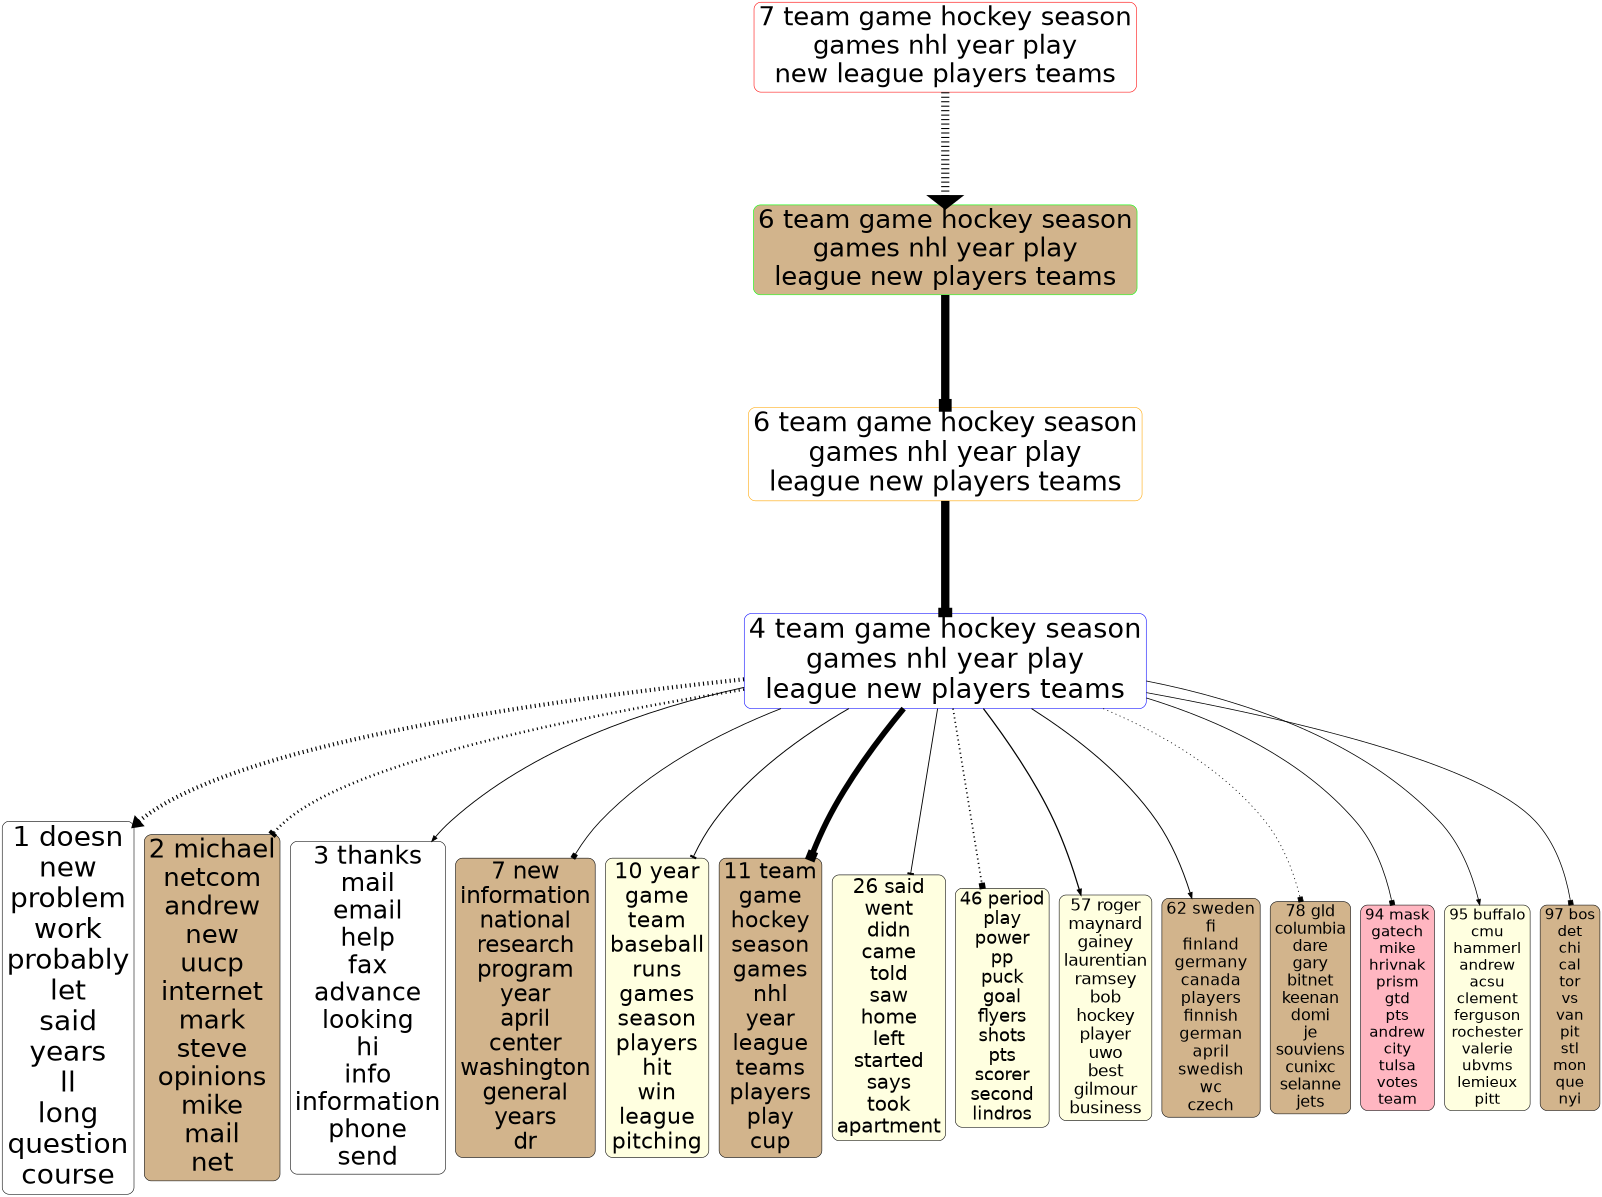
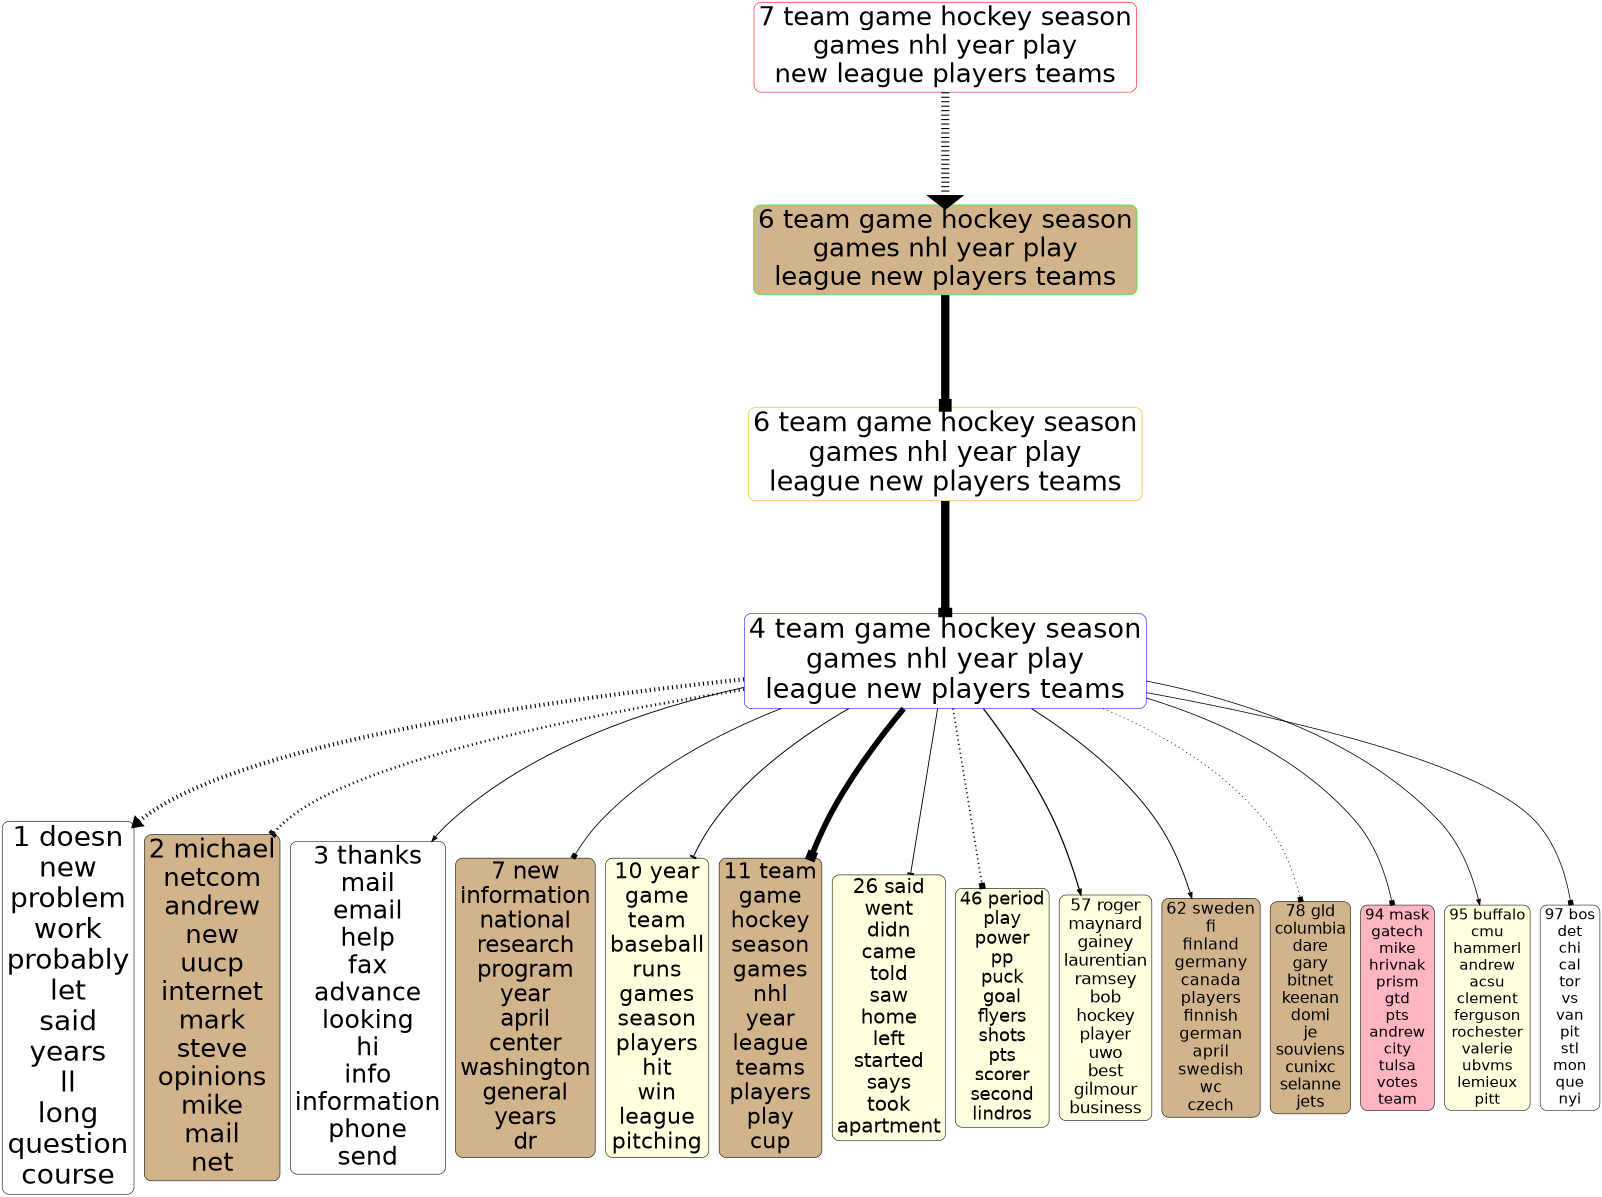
(1570, 1008) -> (1570, 1008)
